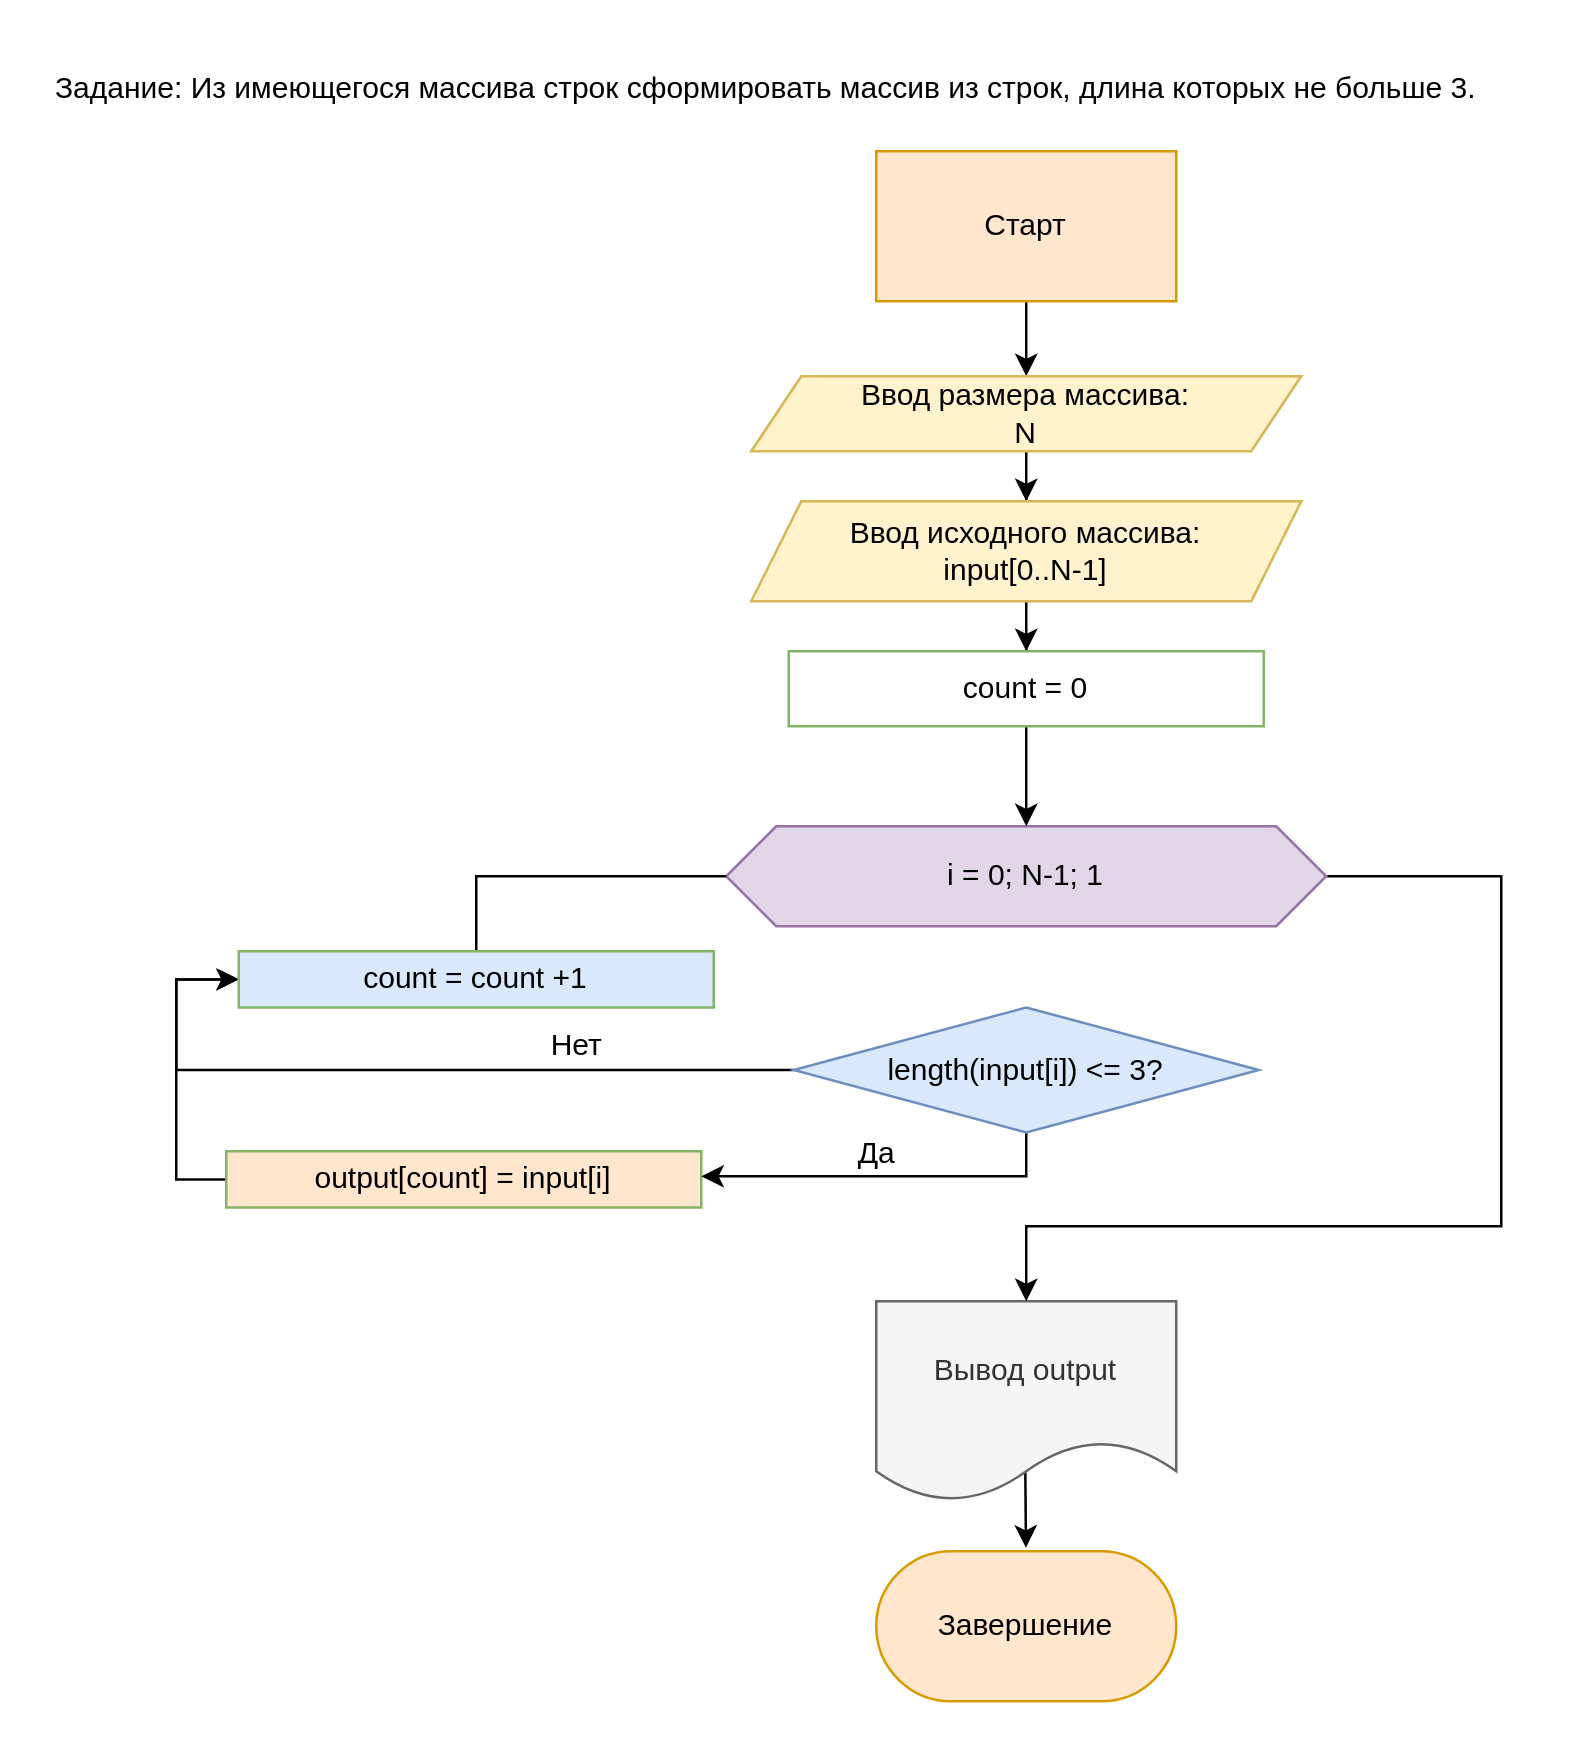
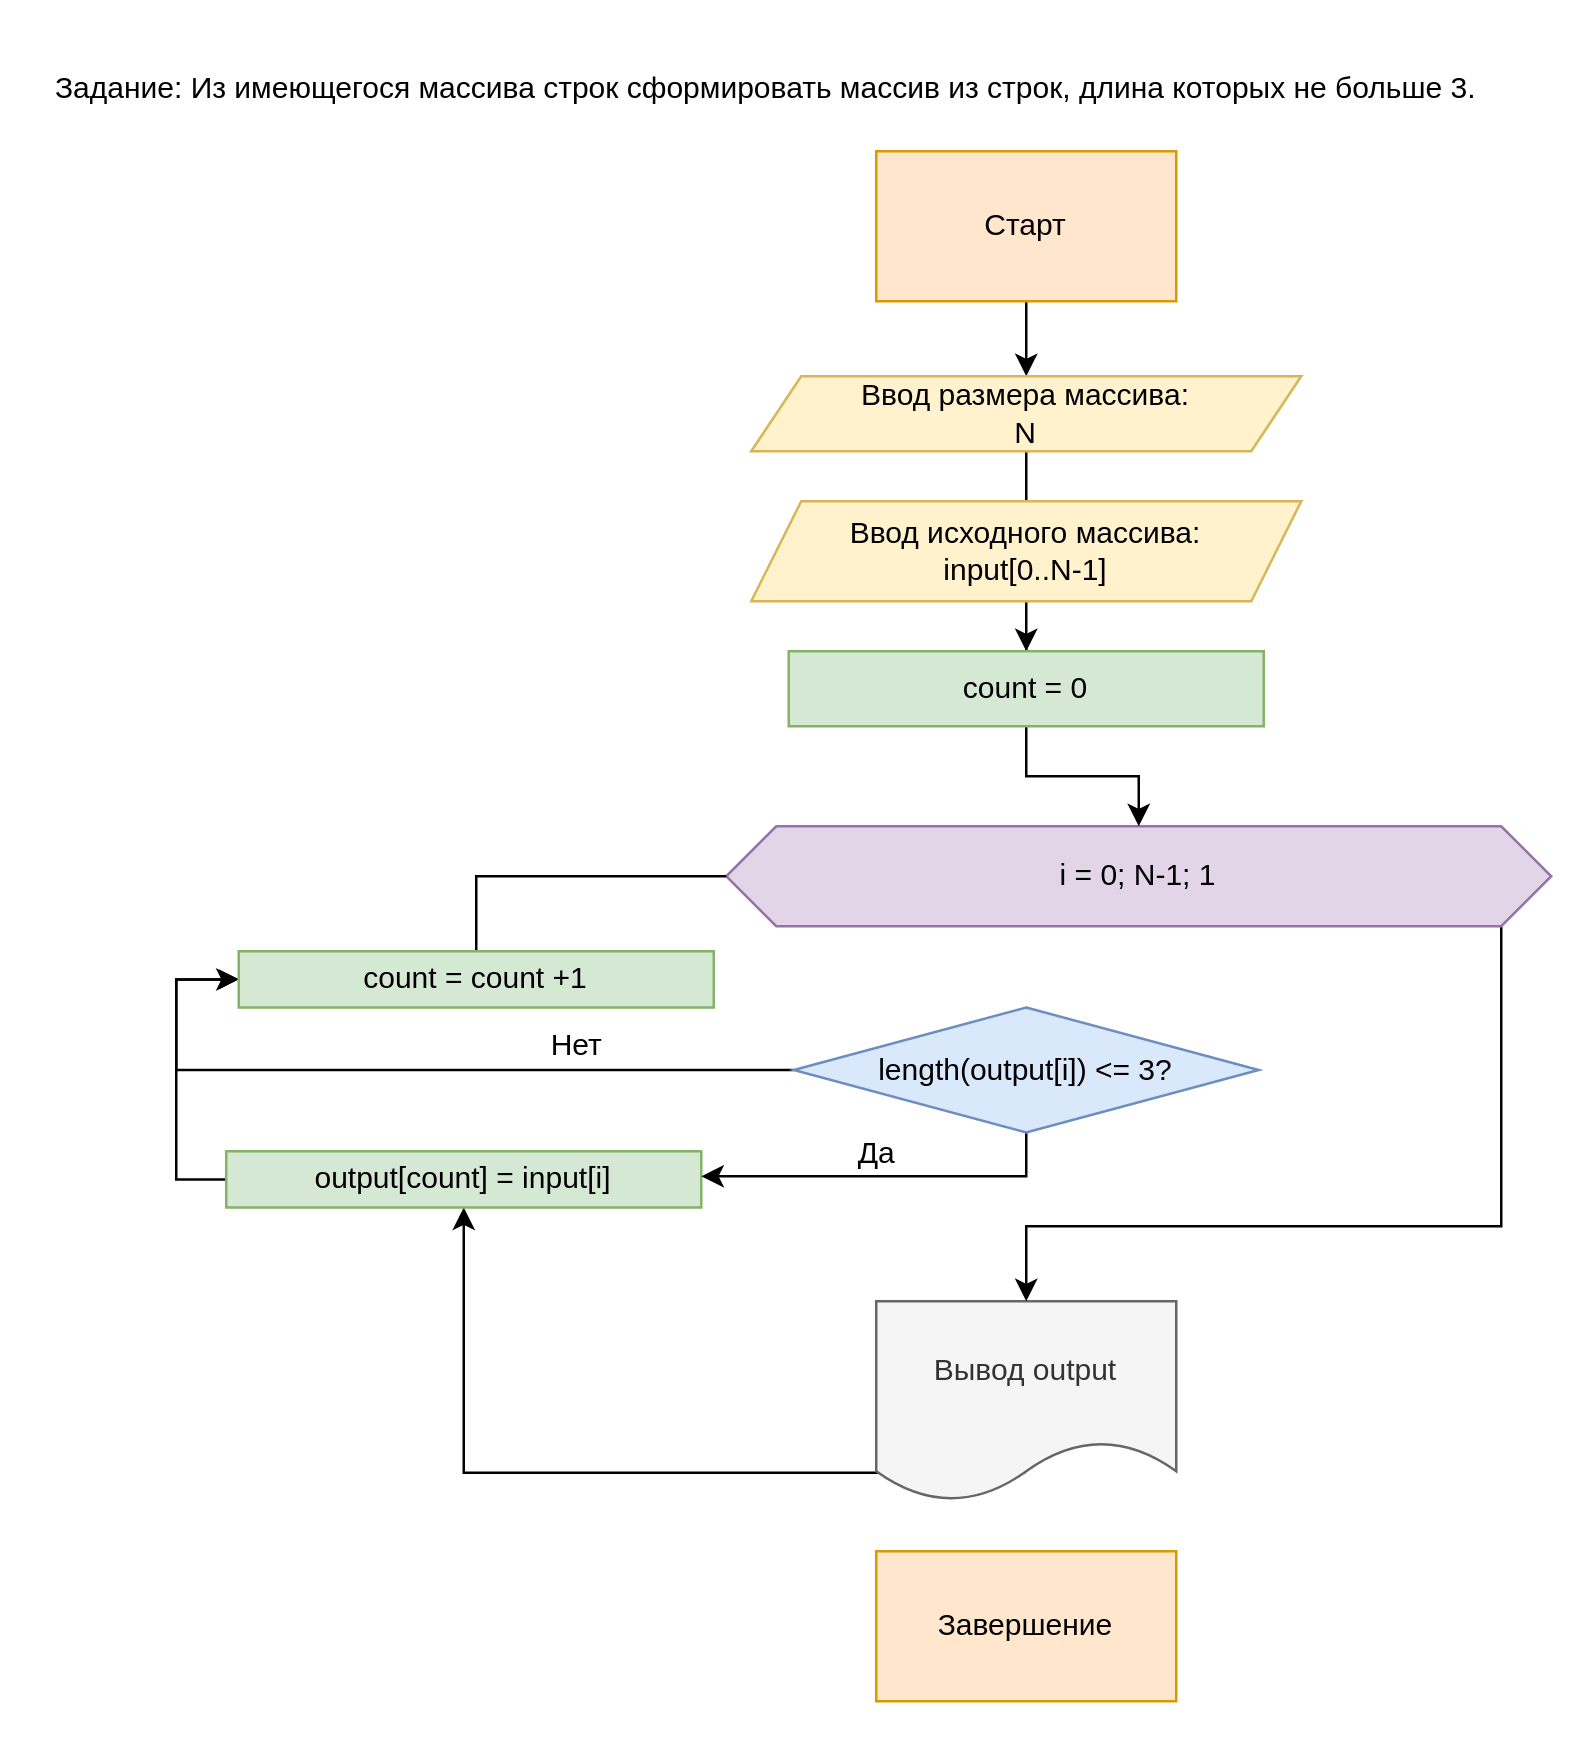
(1026, 483) -> (1026, 490)
(1026, 689) -> (1026, 689)
(1026, 876) -> (1139, 876)
(476, 979) -> (476, 979)
(1026, 1071) -> (1026, 1071)
(464, 1179) -> (464, 1179)
(1026, 1502) -> (547, 1473)
(1026, 1626) -> (1026, 1626)
